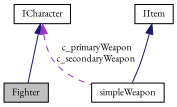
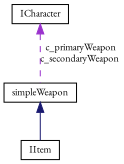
(142, 59) -> (40, 126)
(26, 93) -> none
